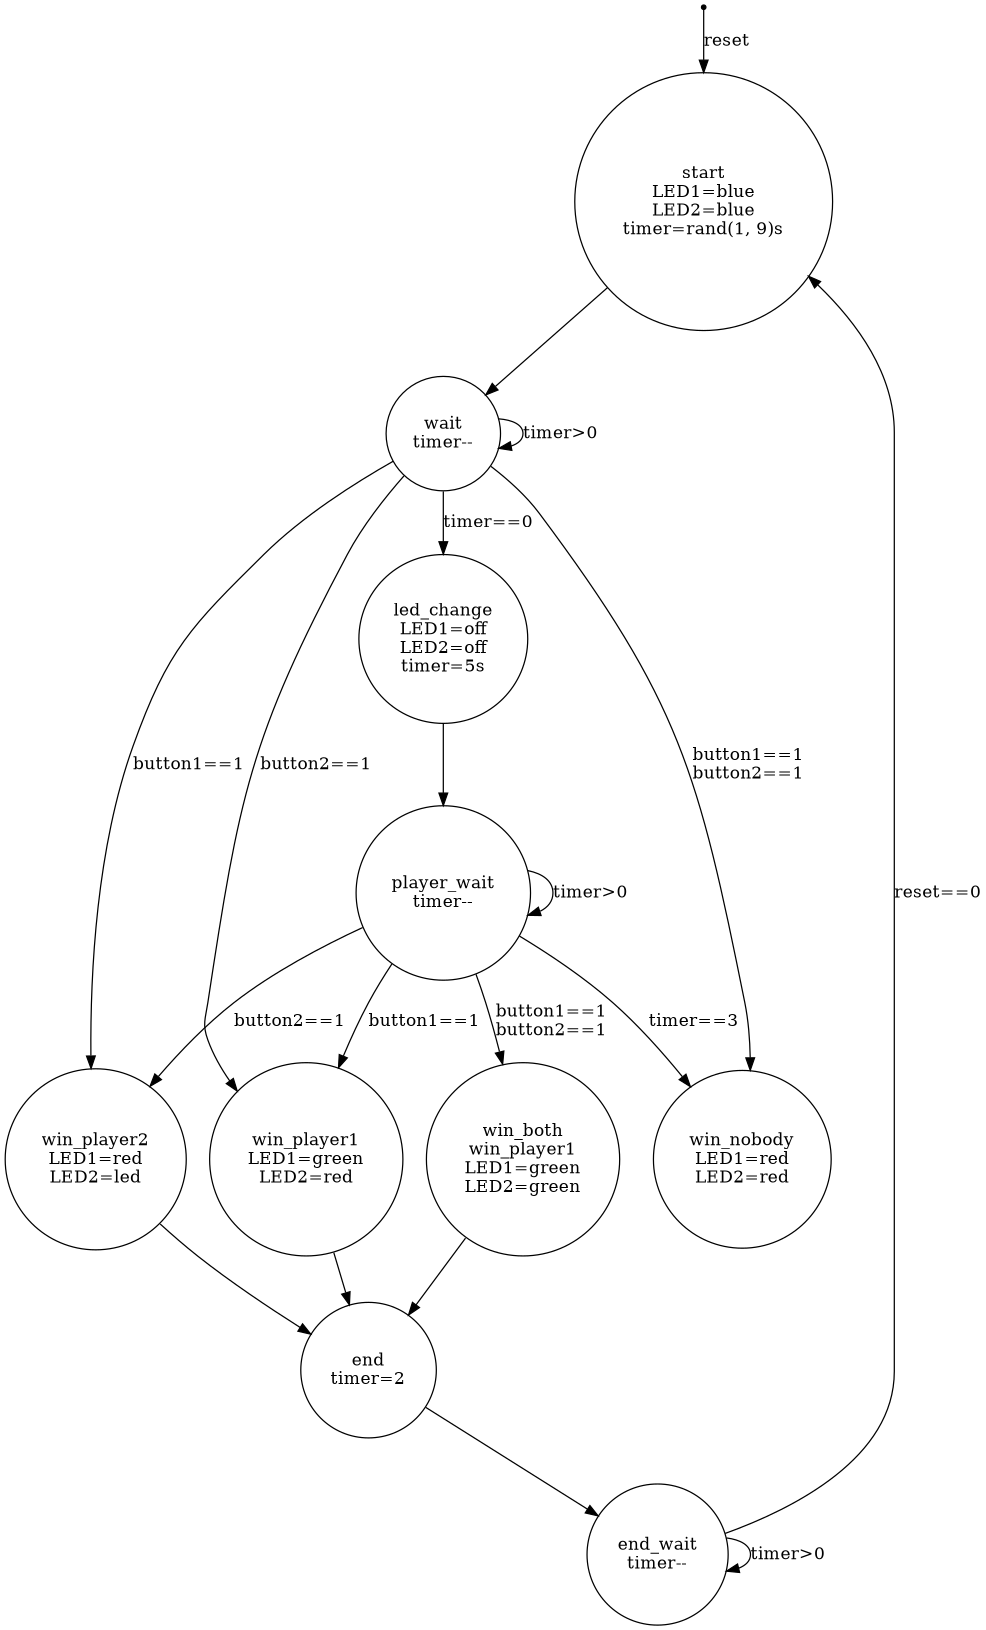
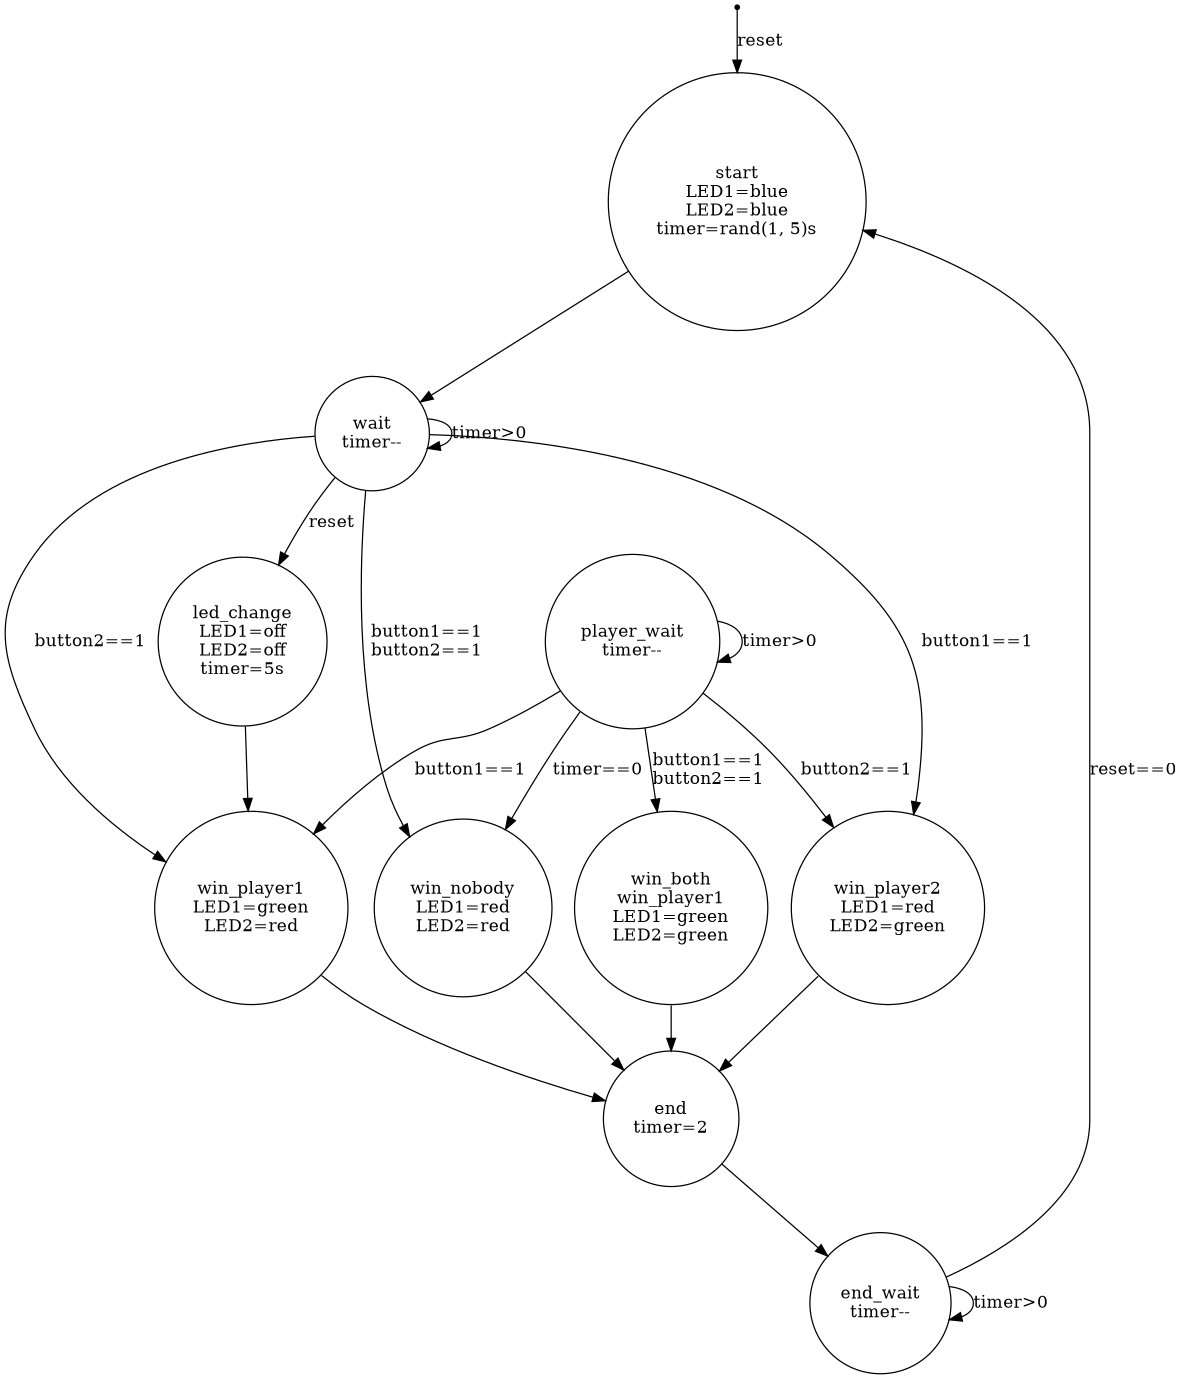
(704, 229) -> (737, 229)
(489, 523) -> (332, 523)
(443, 758) -> (247, 762)
none -> (570, 1016)
(694, 1021) -> (598, 770)
(96, 1177) -> (888, 926)
